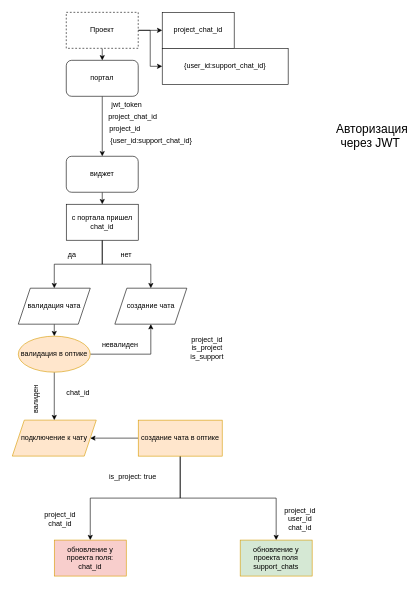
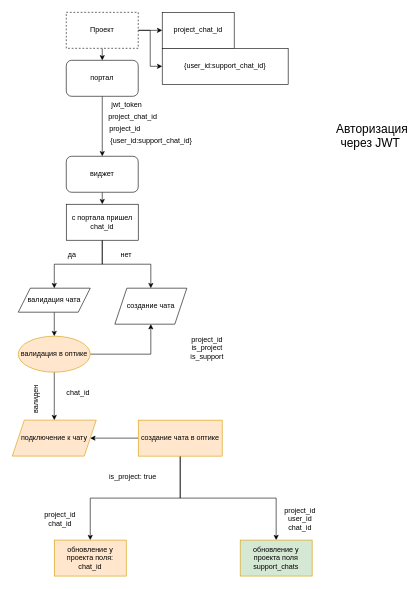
(54, 306) -> (54, 300)
(120, 345) -> none
(90, 558) -> (90, 558)
